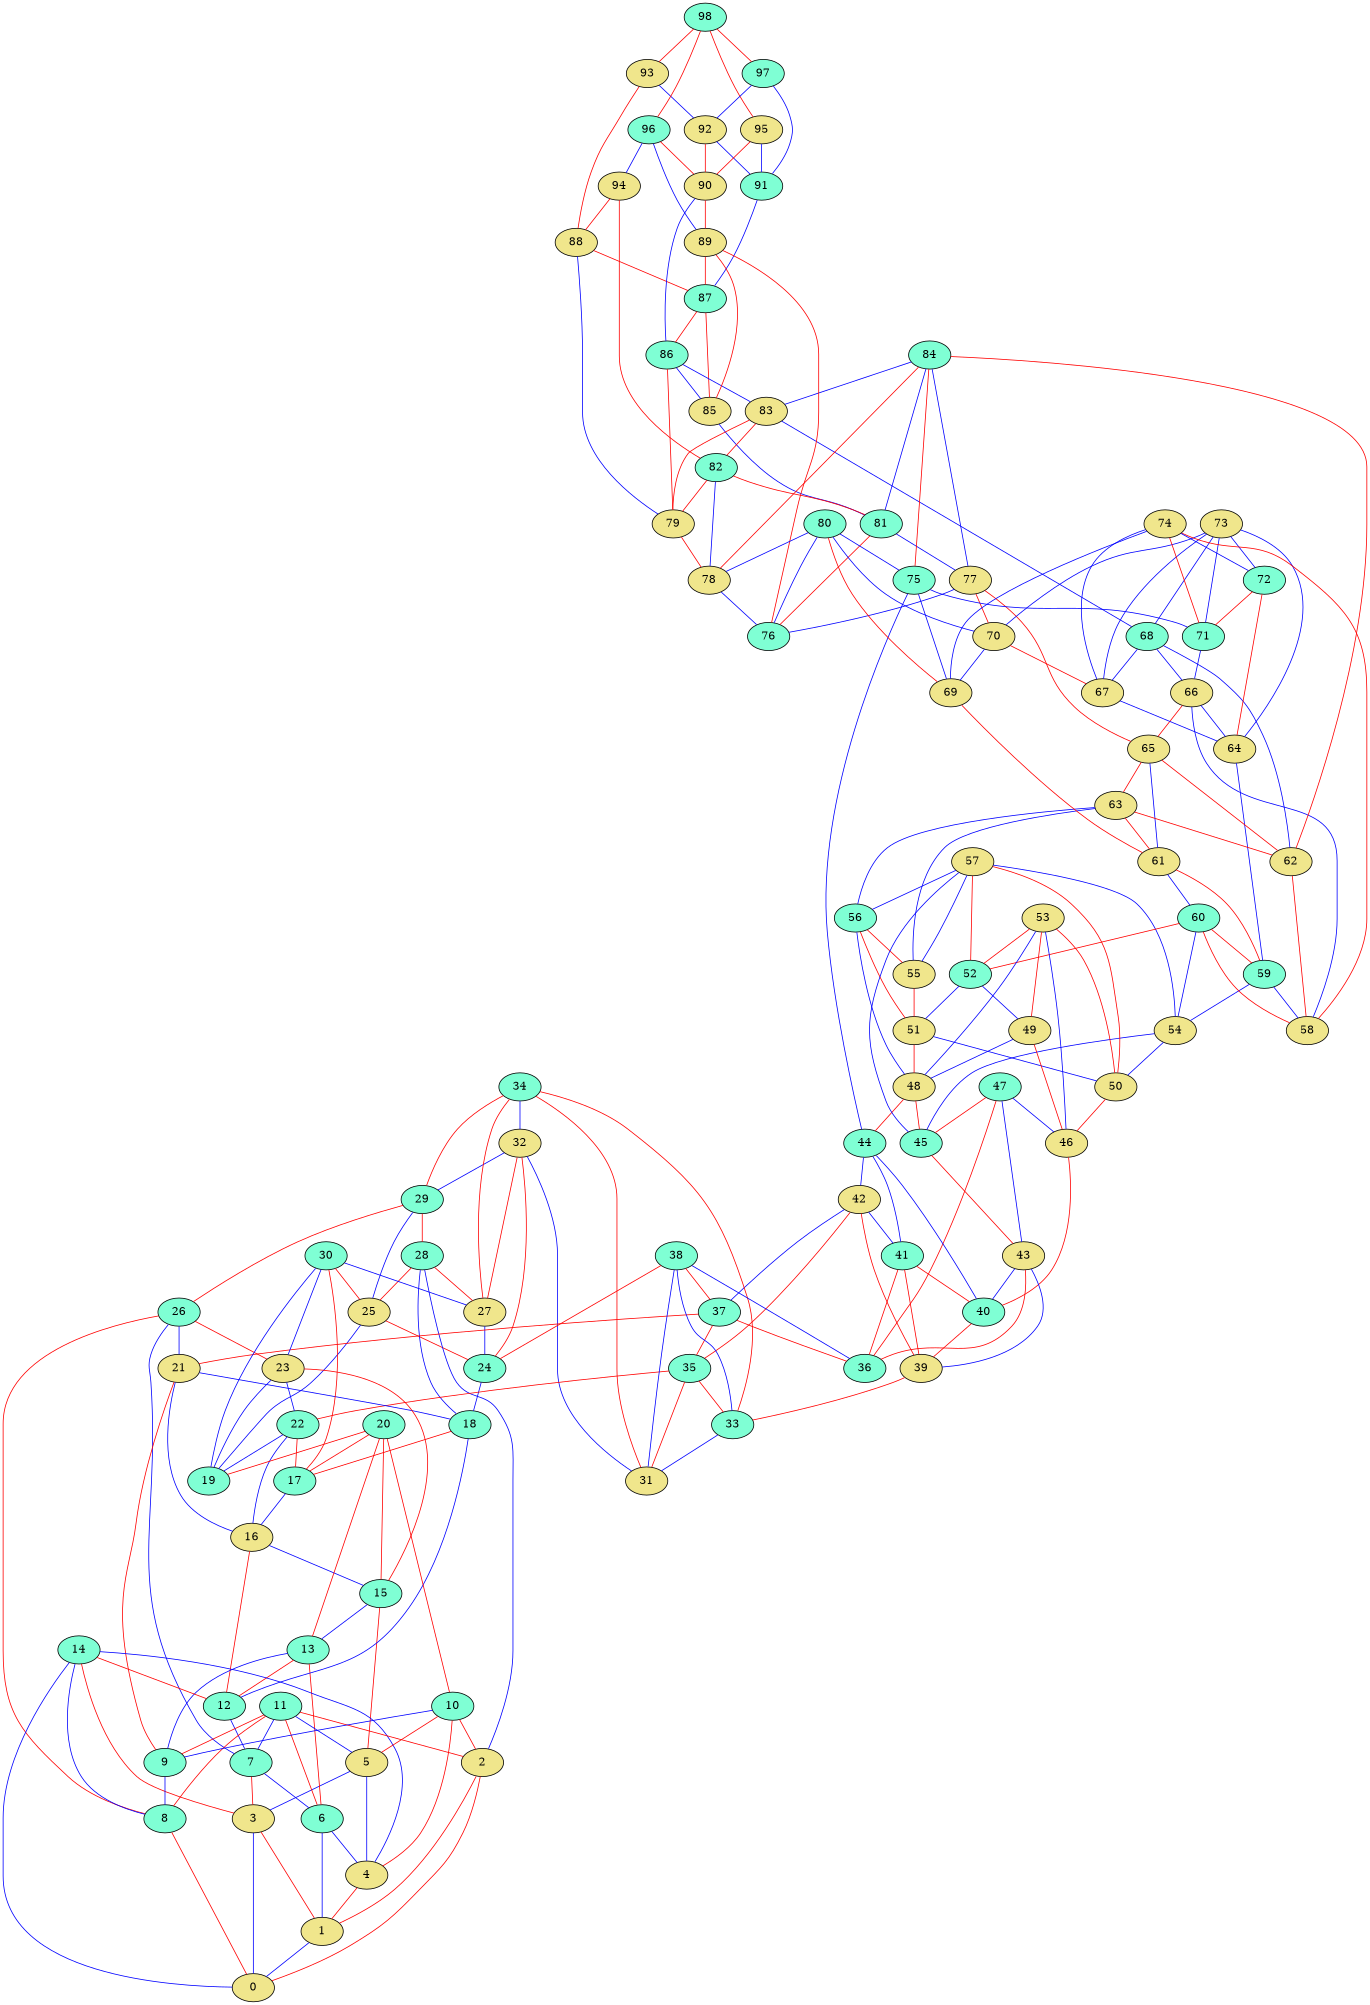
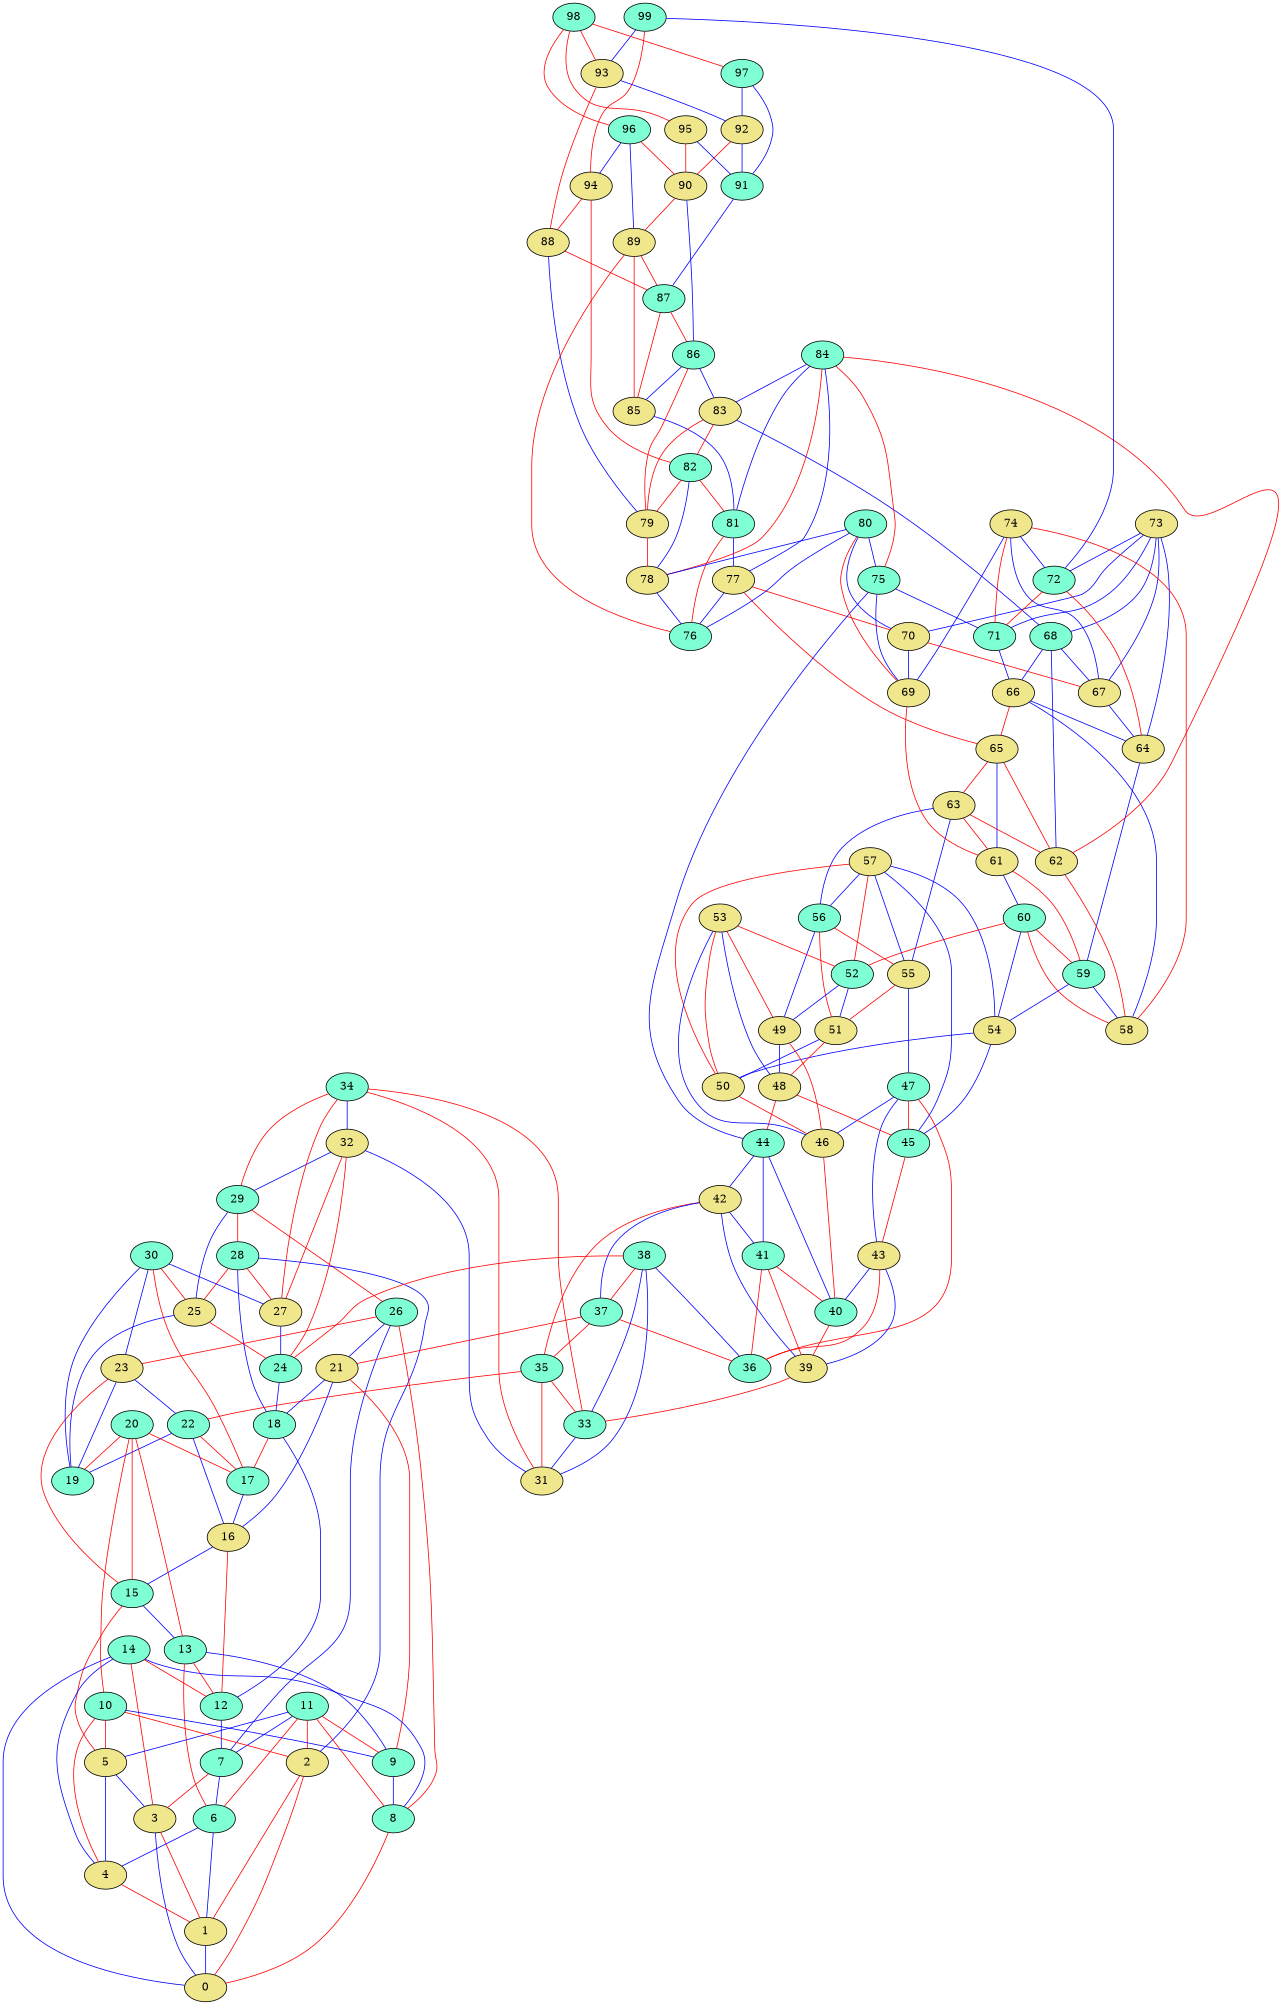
none -> (645, 17)
(869, 995) -> (800, 974)
none -> (909, 1031)
(881, 1287) -> (746, 1291)
